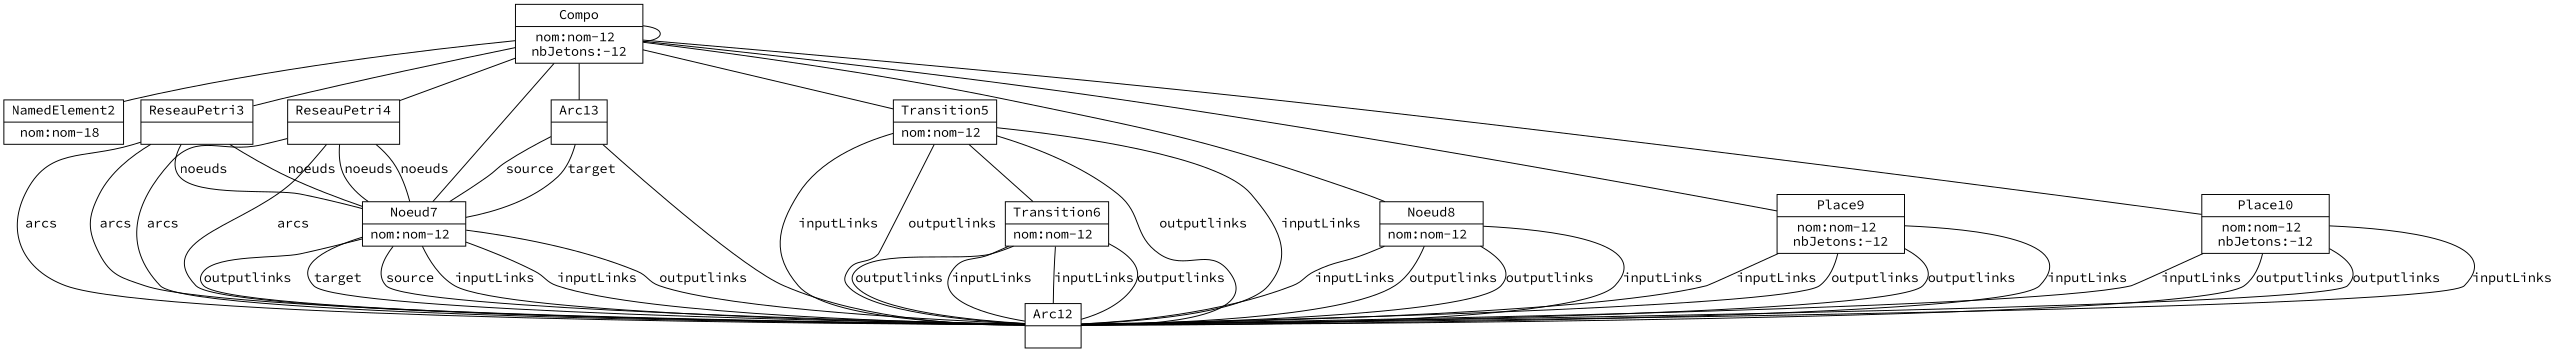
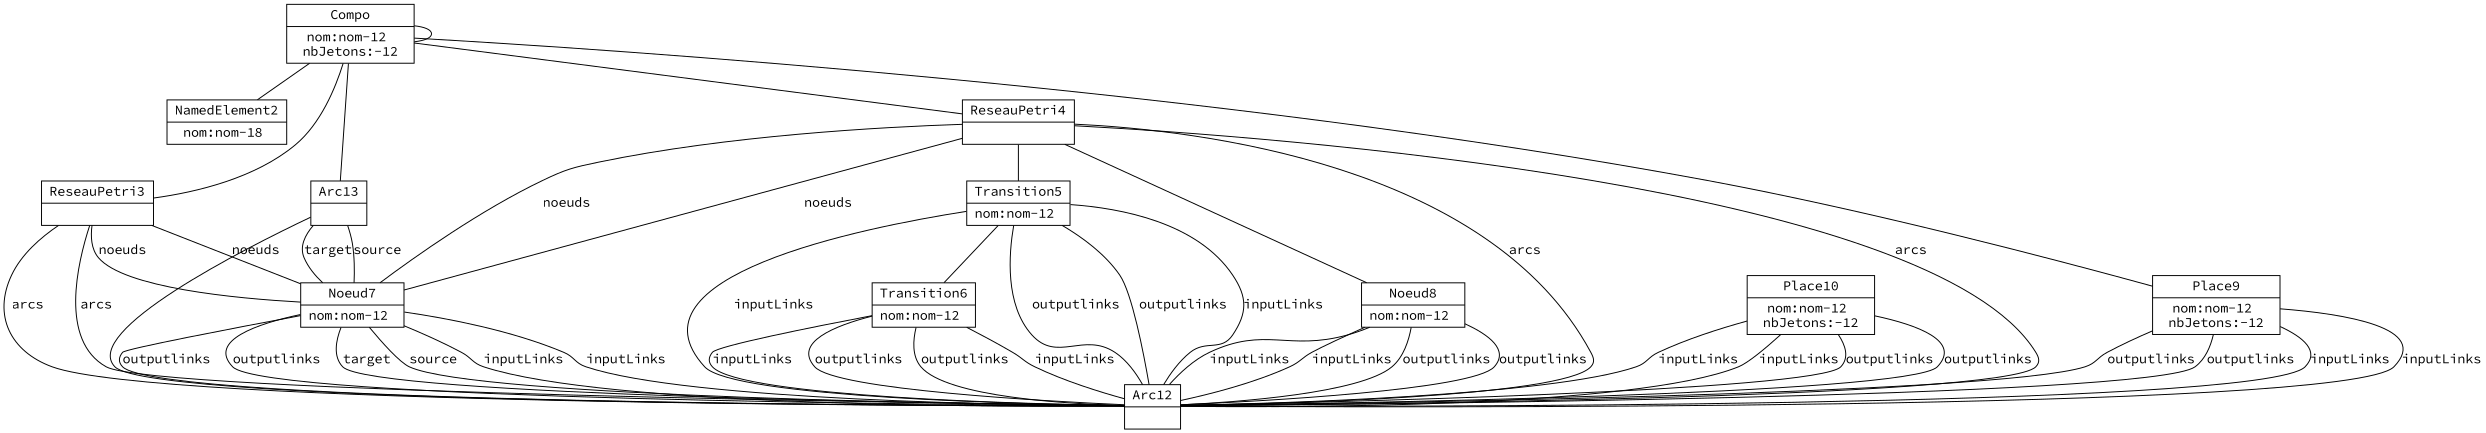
(768, 79) -> (1018, 163)
(1019, 102) -> (1216, 214)
(1423, 117) -> none
(493, 133) -> none
